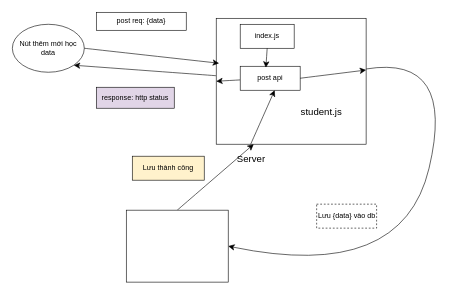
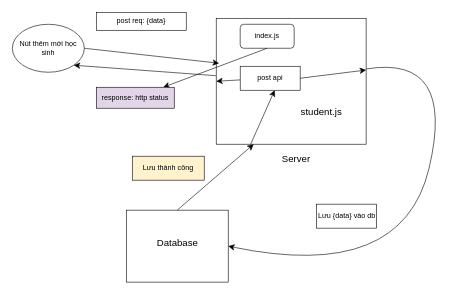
(267, 36) -> (267, 36)
(48, 48) -> (48, 48)
(267, 59) -> (234, 61)
(251, 159) -> (296, 159)
(347, 216) -> (347, 216)
none -> (177, 243)
